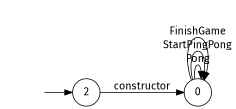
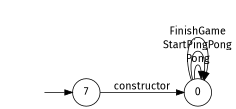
(86, 92) -> (86, 92)
